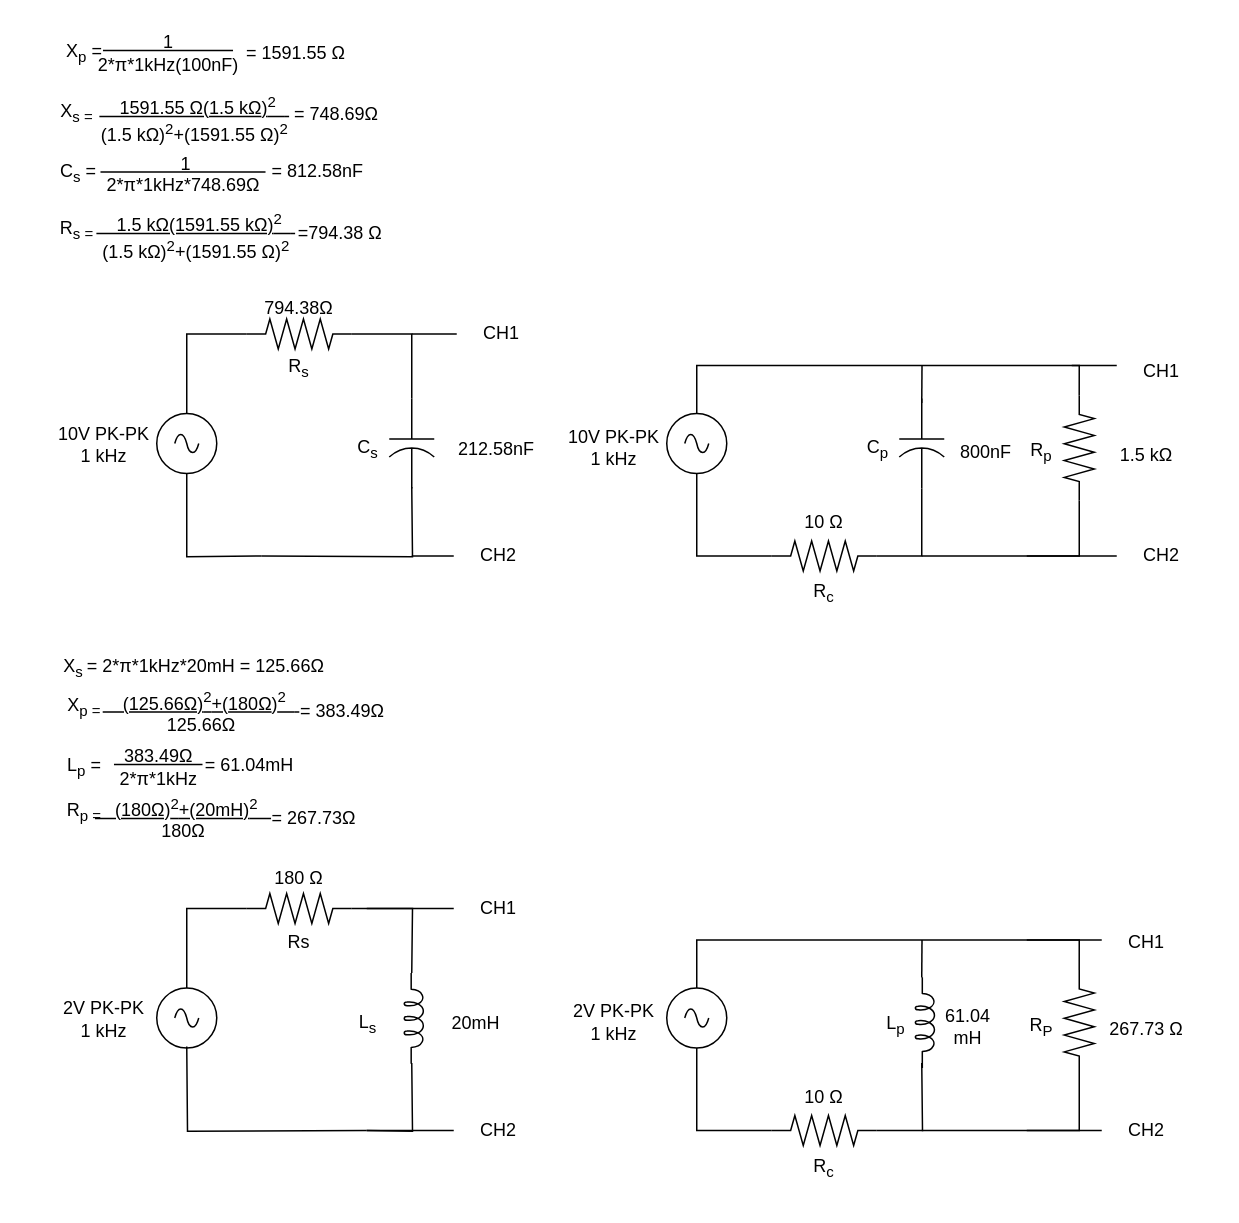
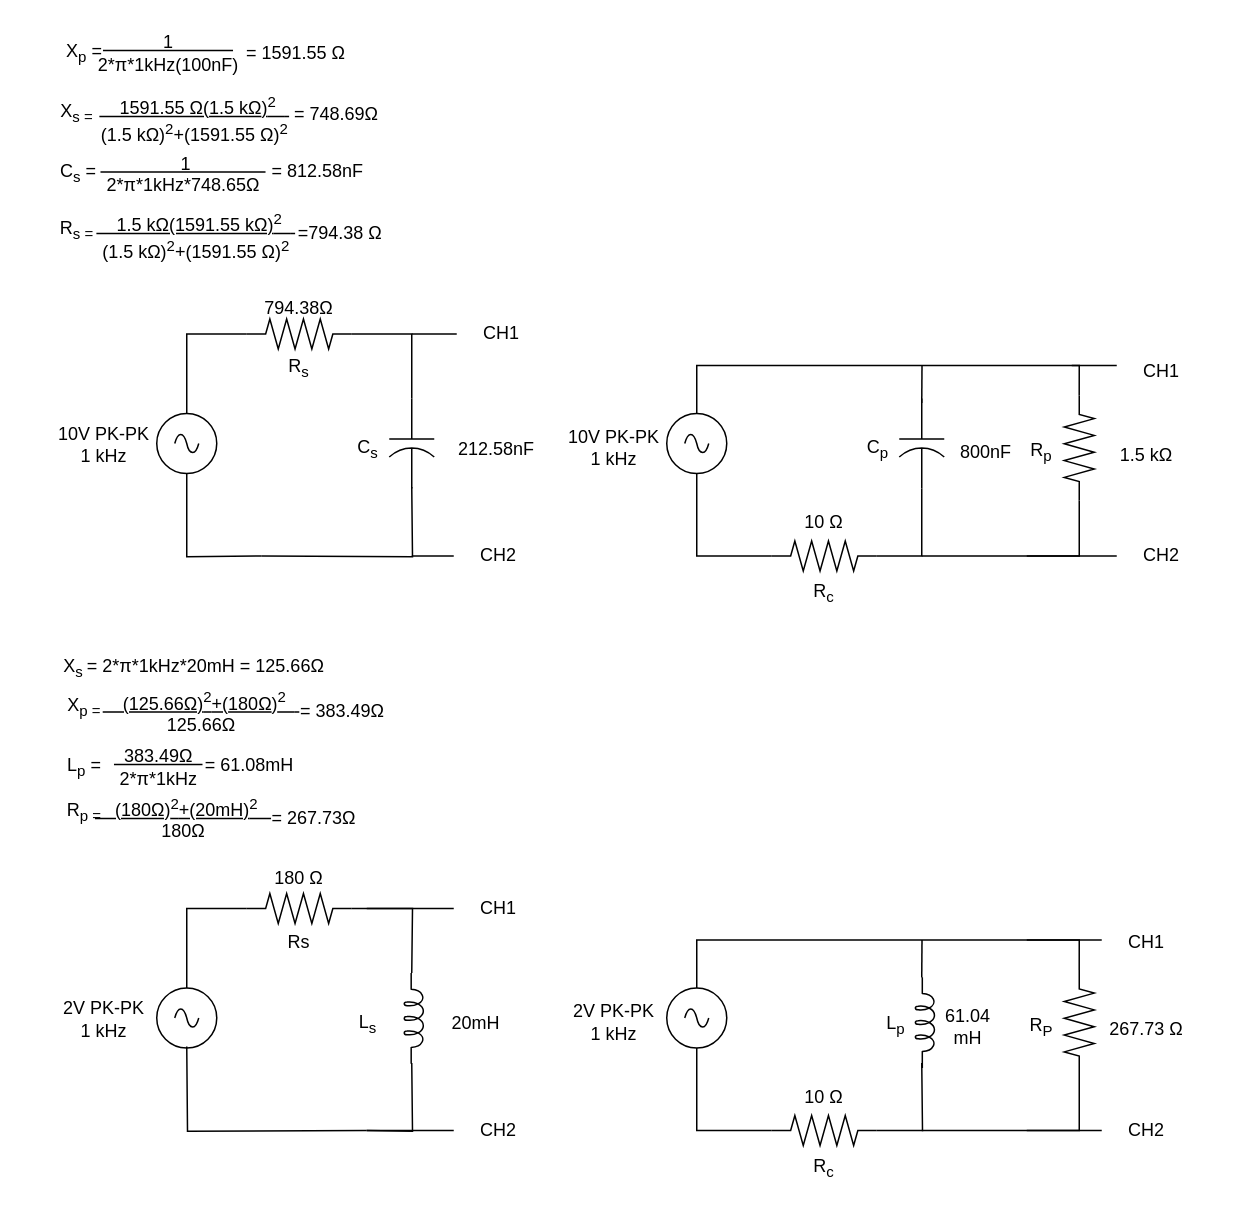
(184, 185) -> (184, 185)
(250, 766) -> (250, 766)
